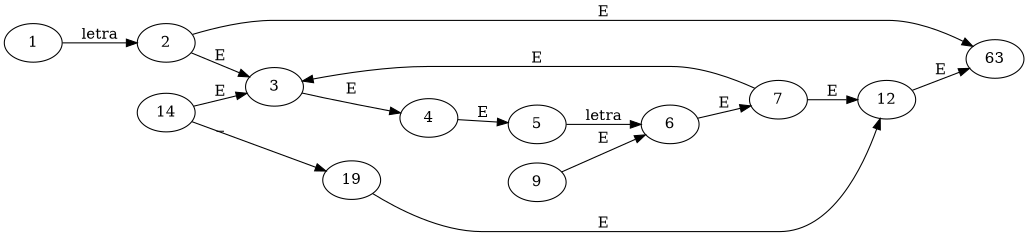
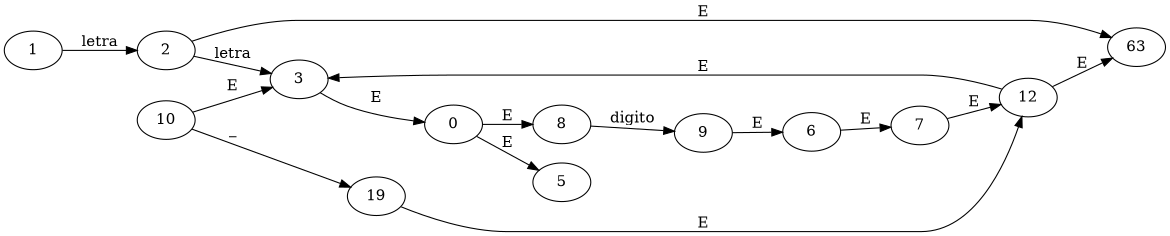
(220, 56) -> (233, 54)
(535, 66) -> (671, 75)
(166, 113) -> (166, 120)
(429, 118) -> (454, 124)
none -> (562, 124)
(598, 124) -> none
